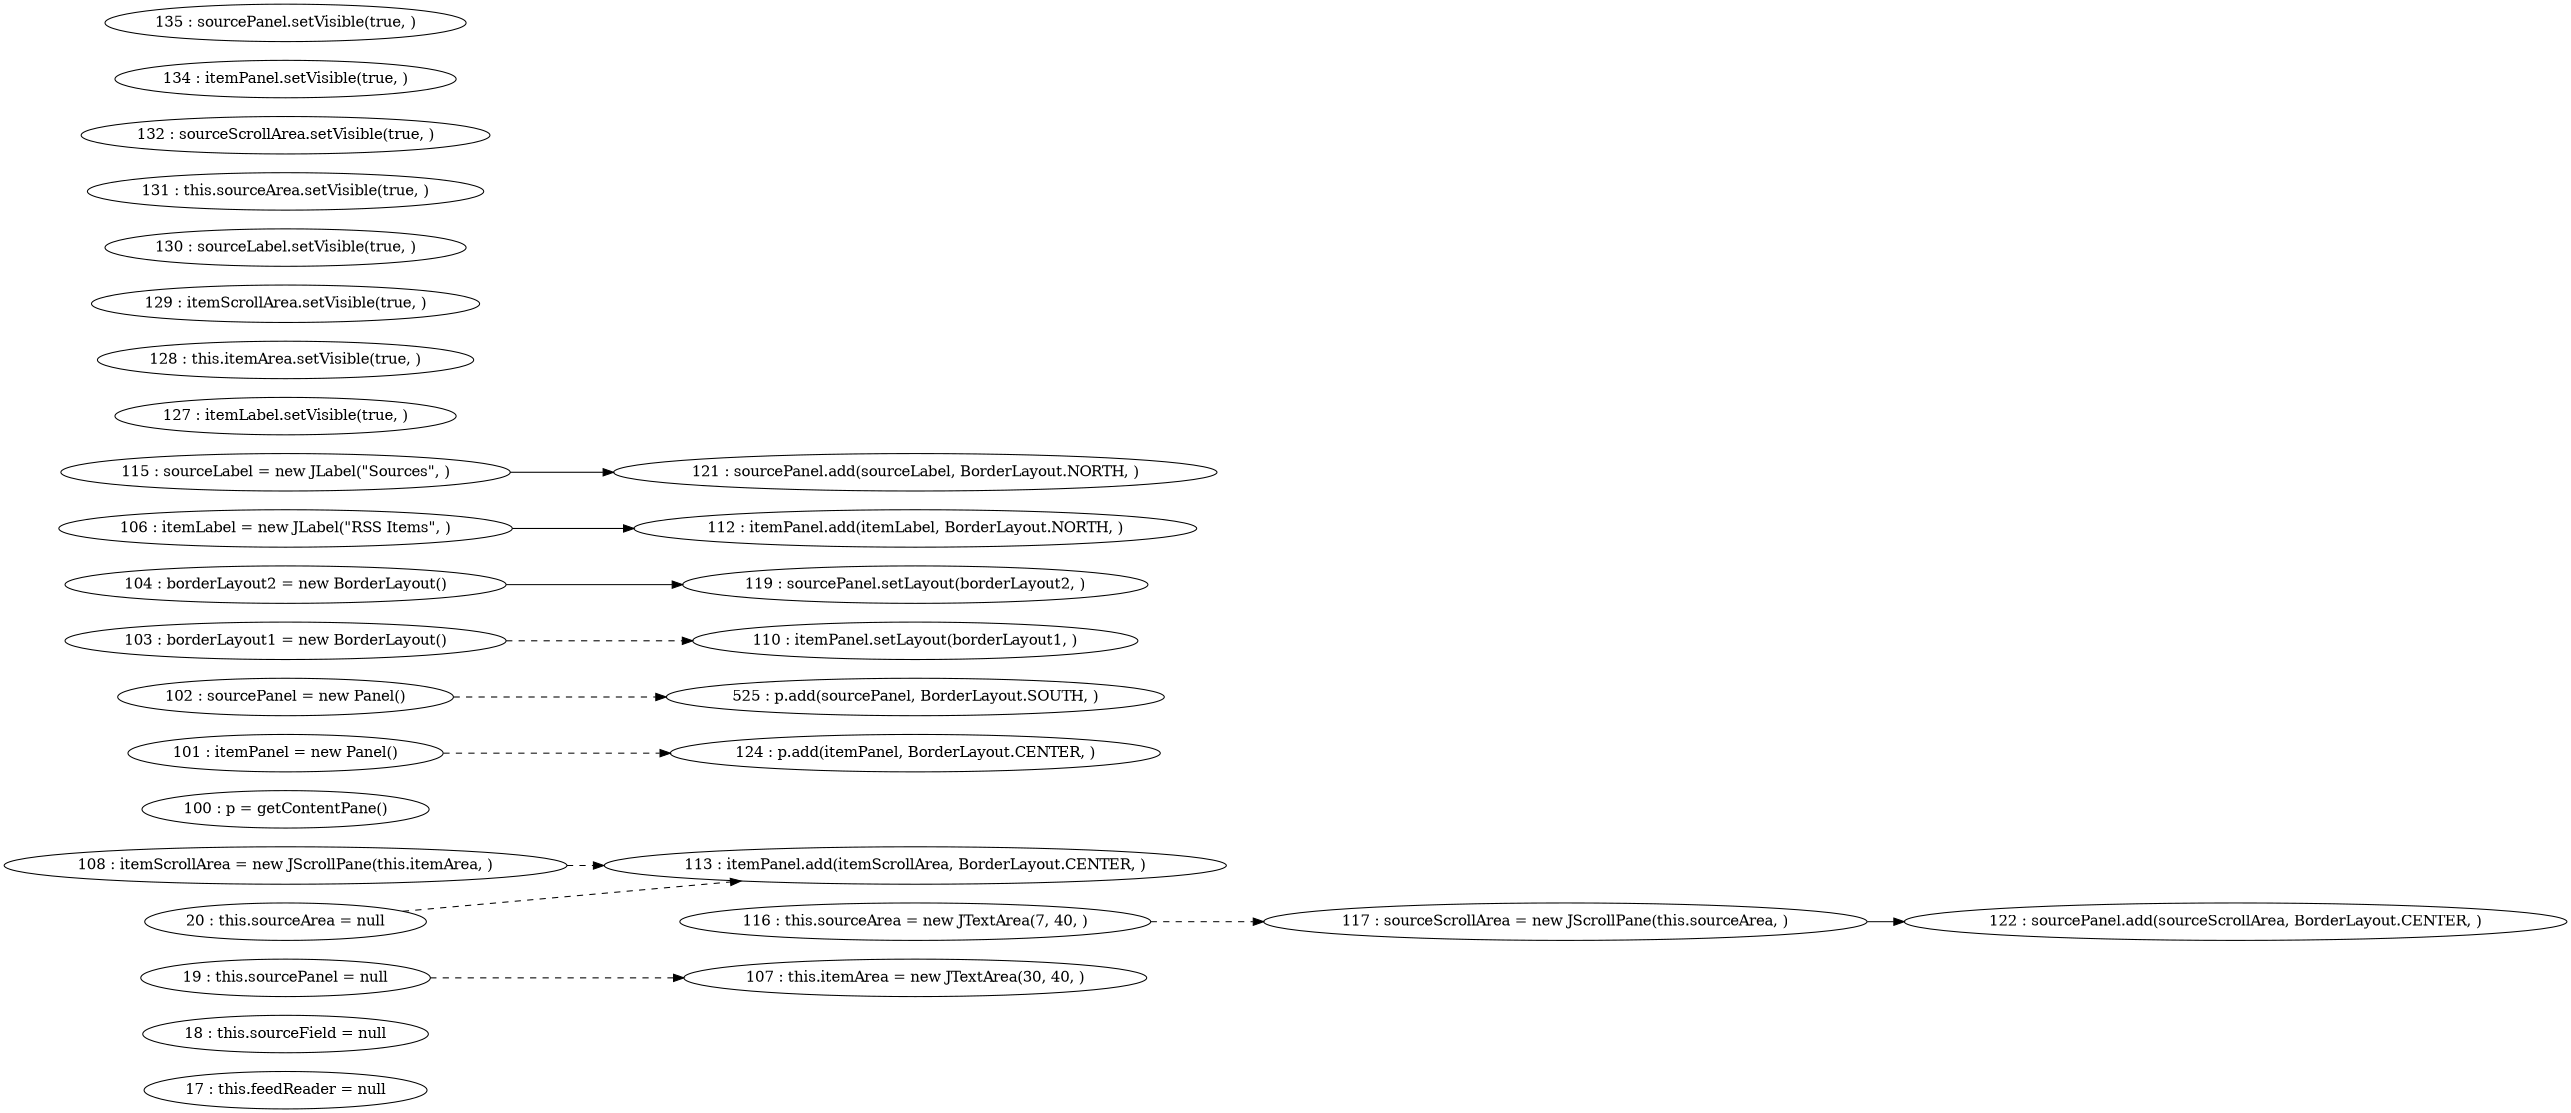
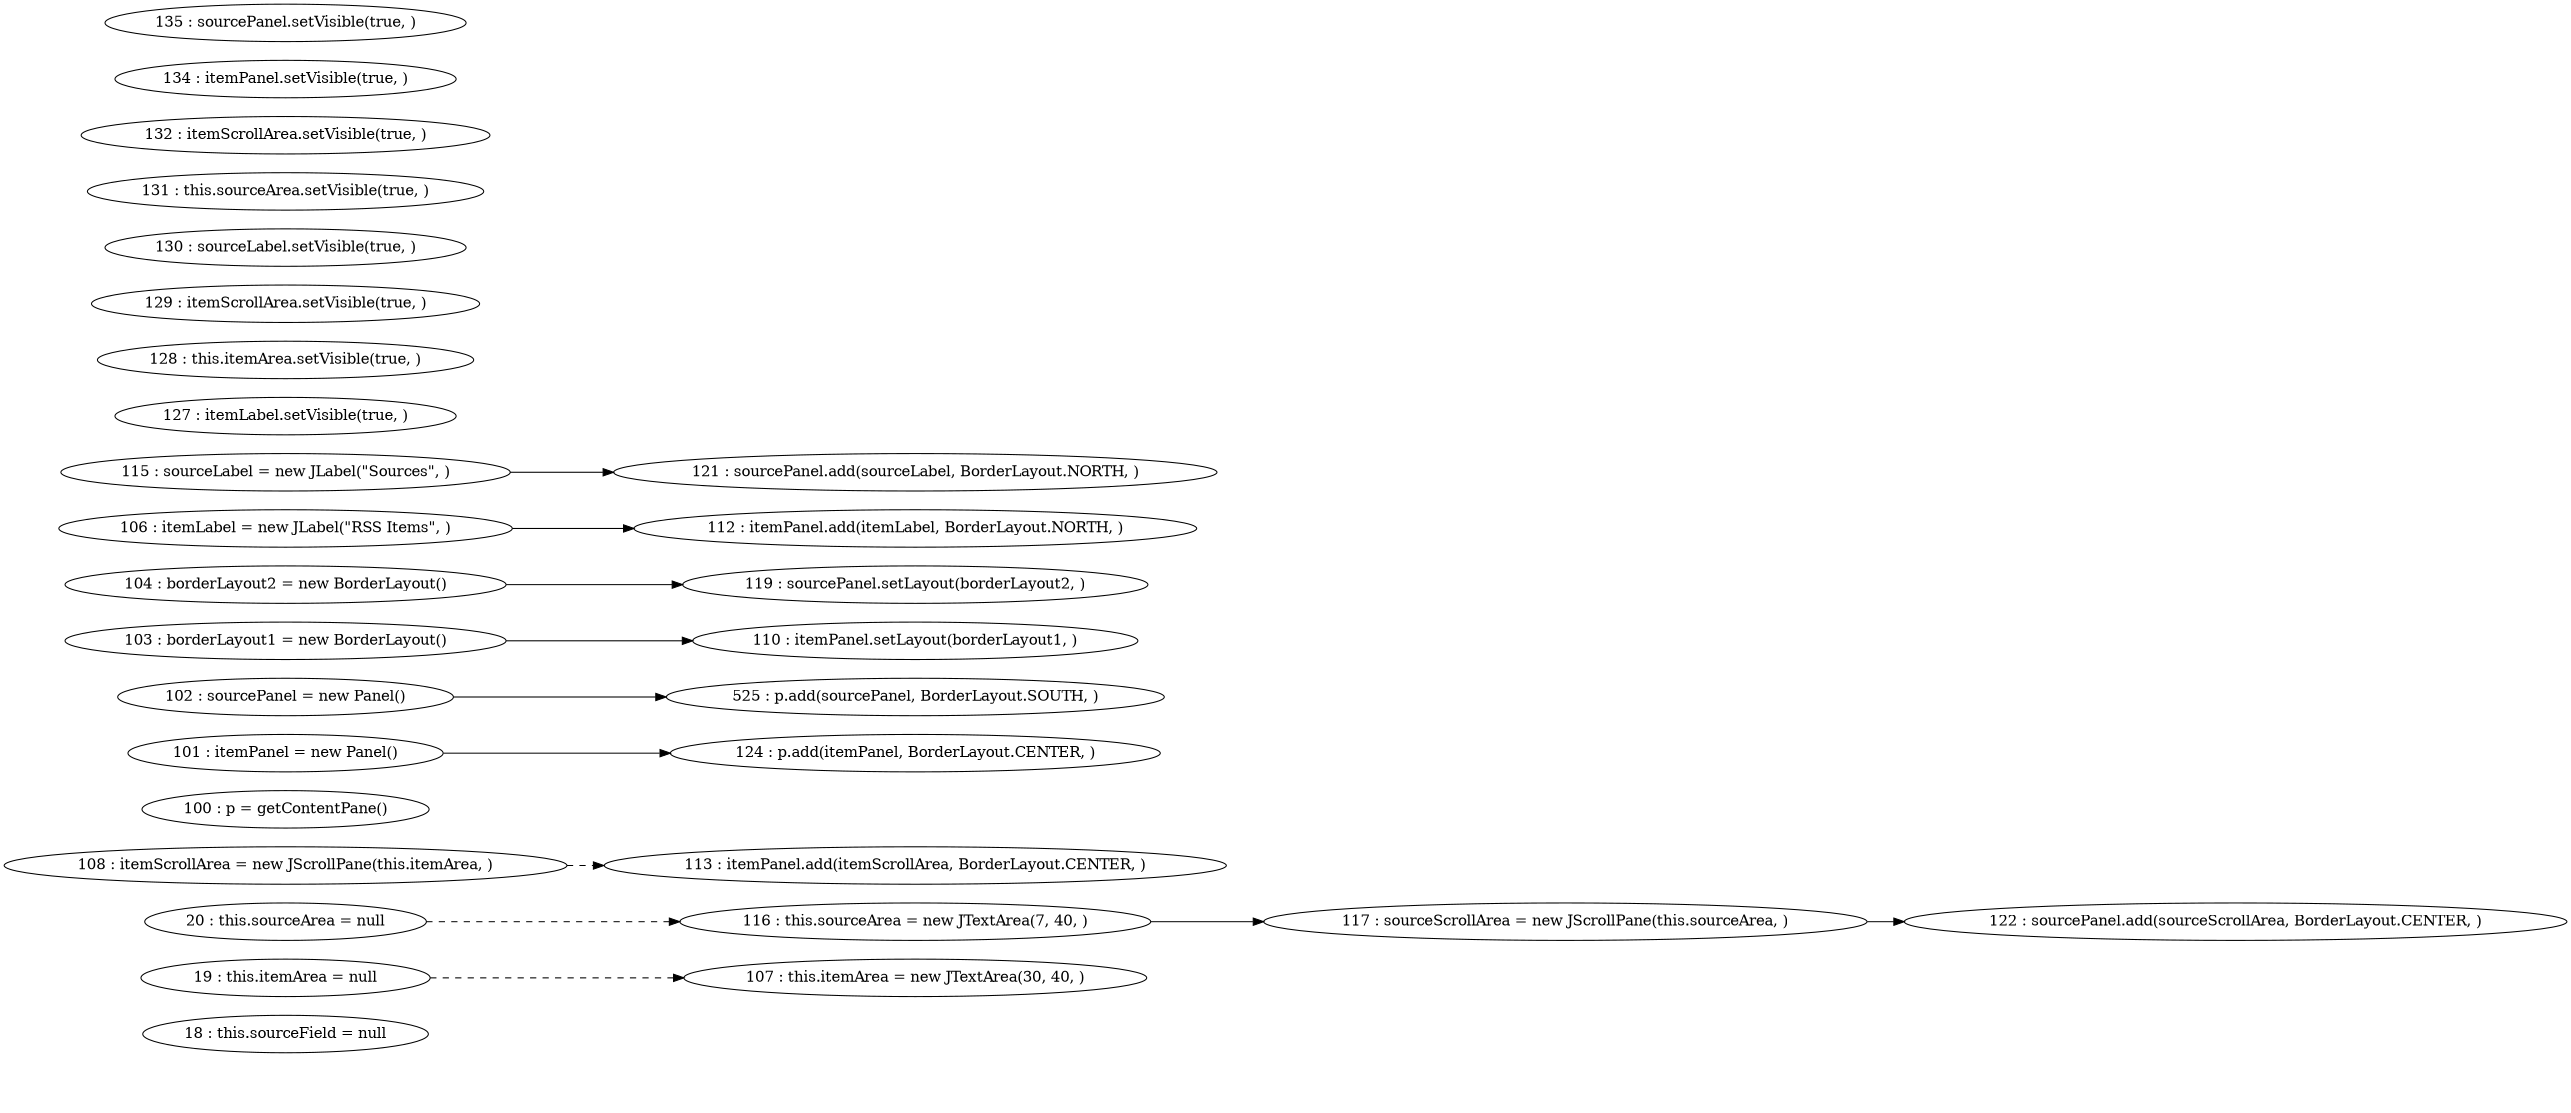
(286, 135) -> (286, 135)
(594, 641) -> (594, 641)
(555, 697) -> (555, 697)
(552, 753) -> (552, 753)
(567, 897) -> (548, 922)
(1202, 922) -> (1202, 922)
(286, 978) -> (286, 978)
(286, 1090) -> none
